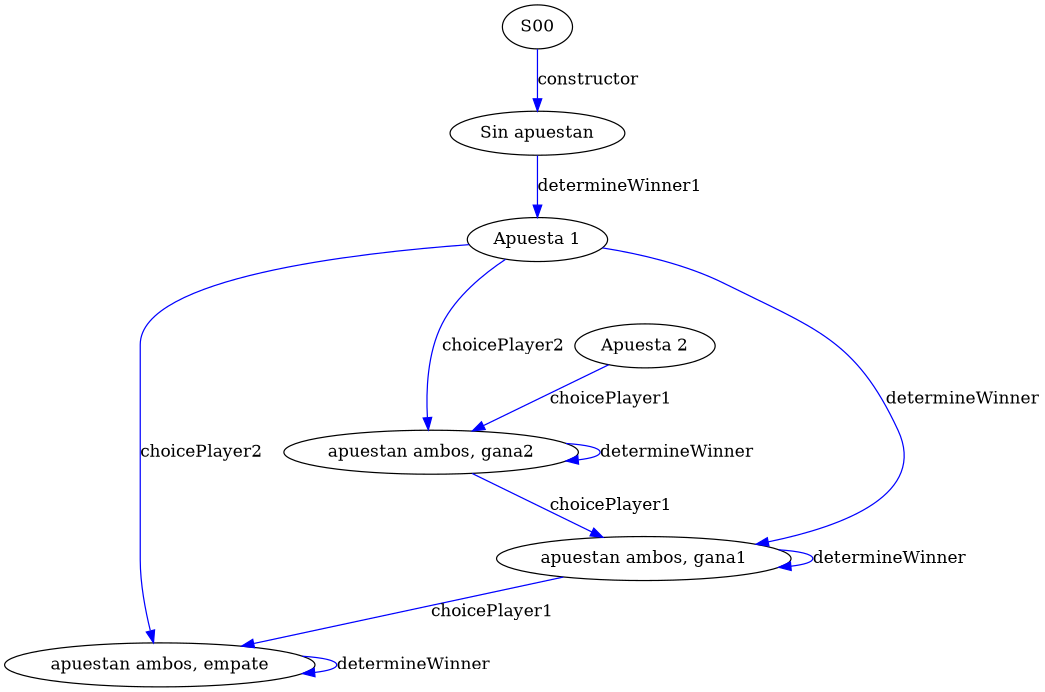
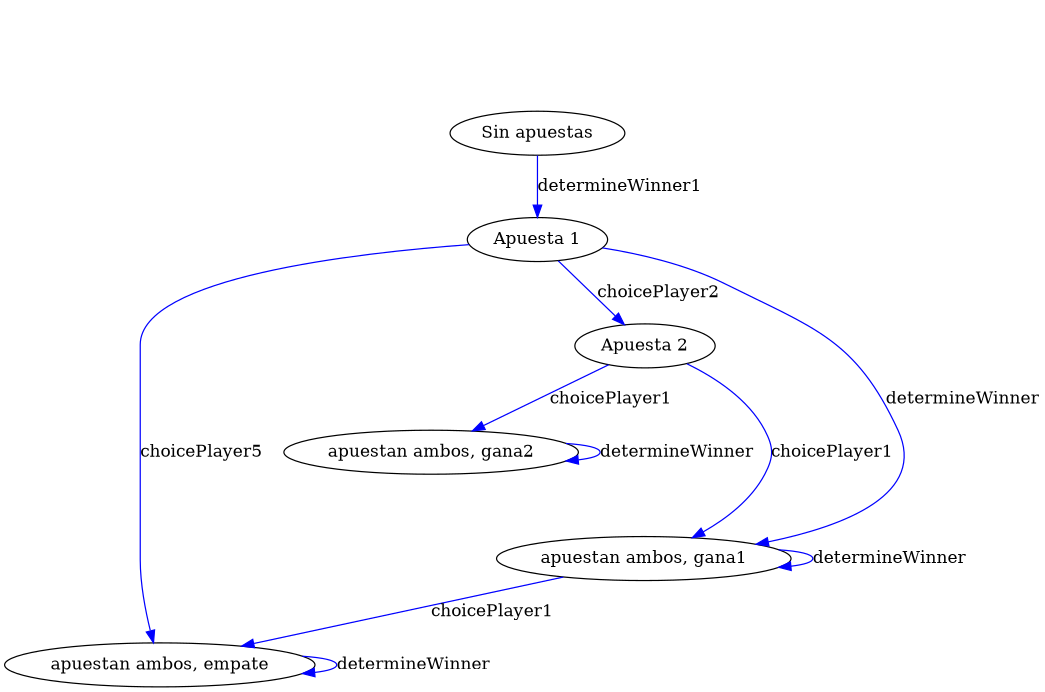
(537, 27) -> none
(537, 133) -> (537, 133)
(441, 326) -> (587, 288)
(201, 452) -> (201, 452)
(532, 503) -> (770, 443)
